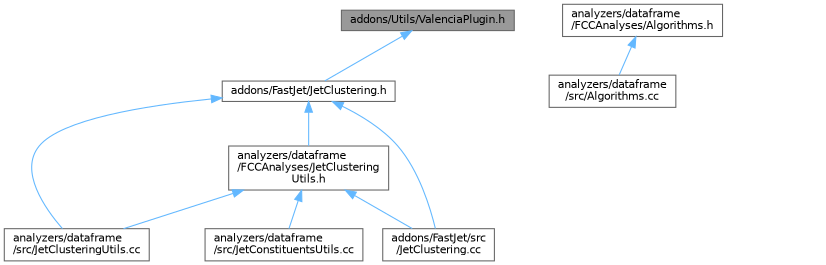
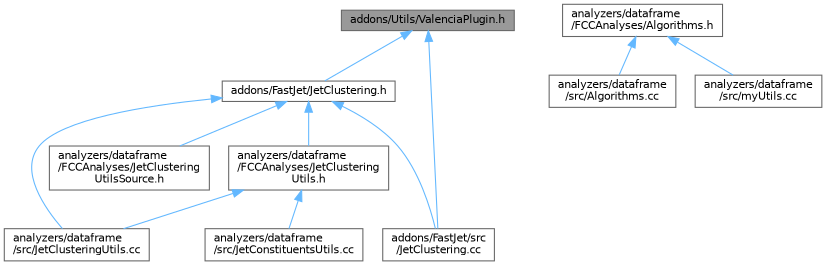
none -> (759, 91)
none -> (129, 168)
(384, 212) -> (433, 135)
